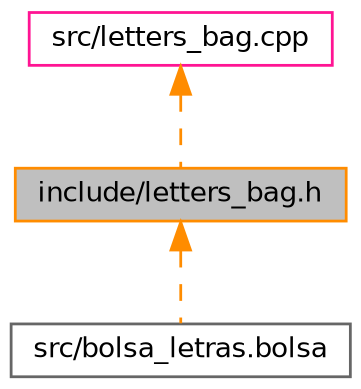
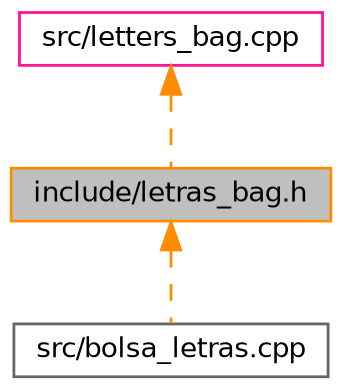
(181, 195) -> (171, 195)
(181, 350) -> (171, 350)
